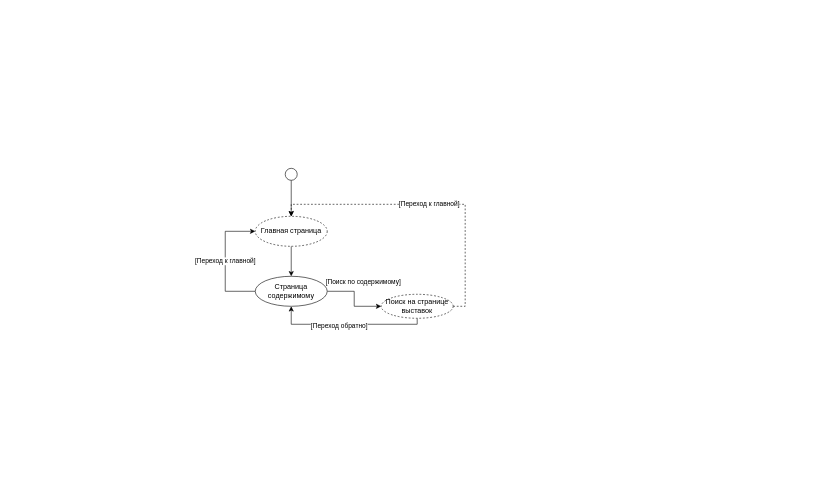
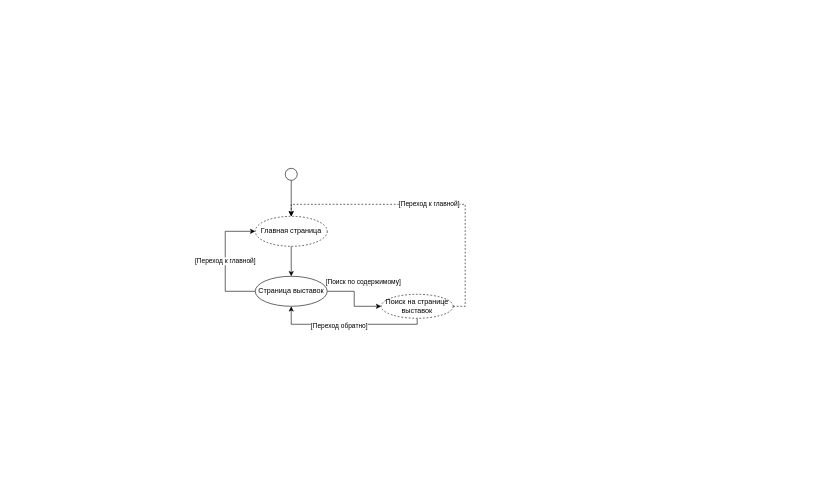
(291, 291) -> (291, 291)
